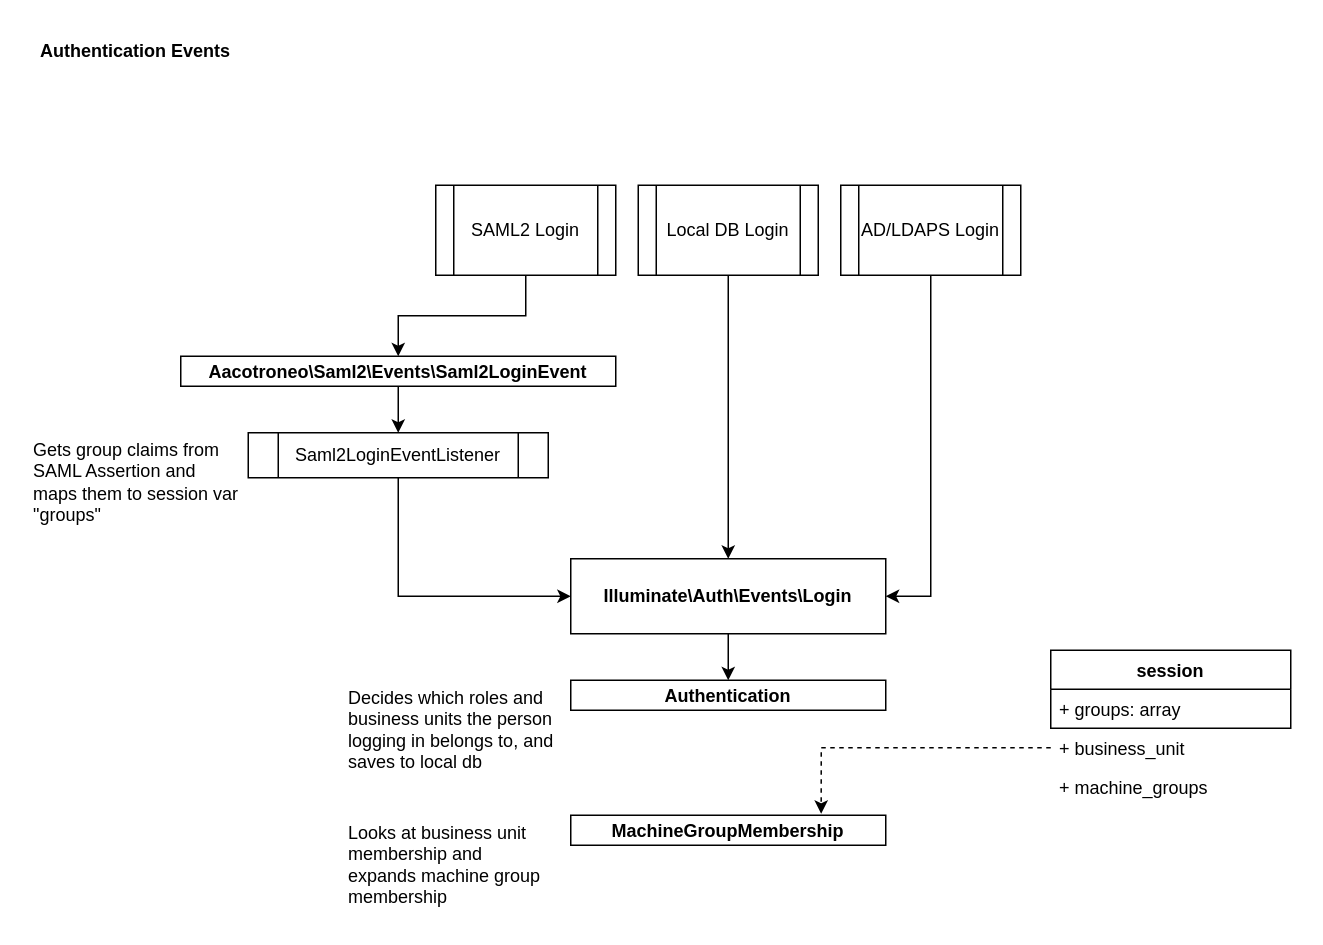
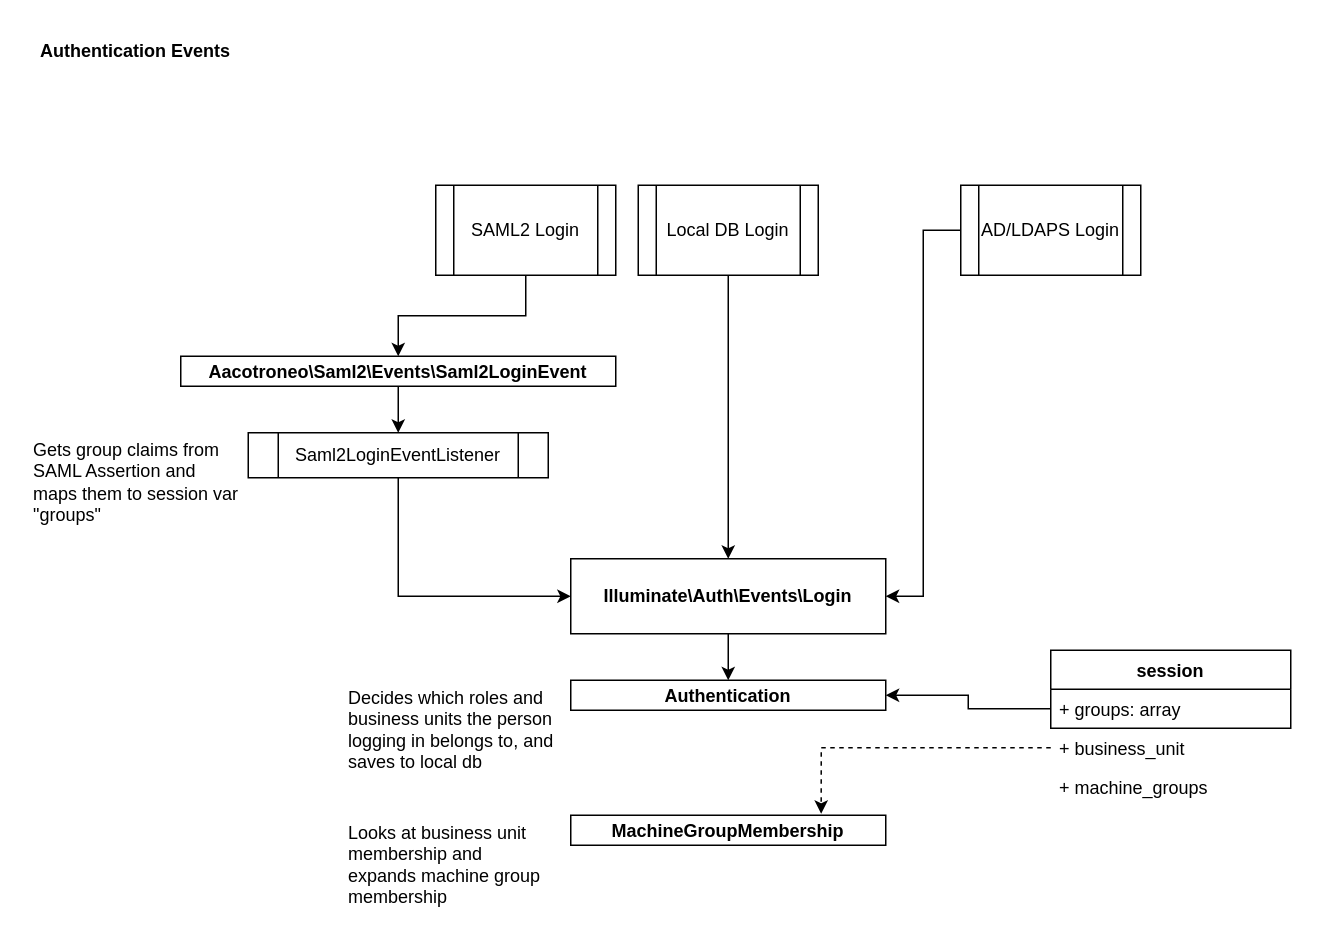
(931, 230) -> (1051, 230)
none -> (968, 706)
